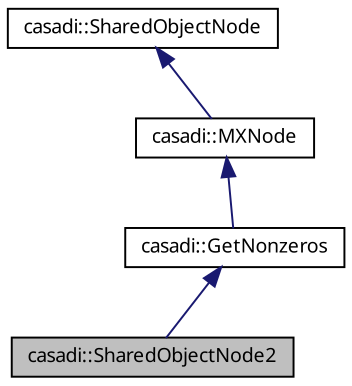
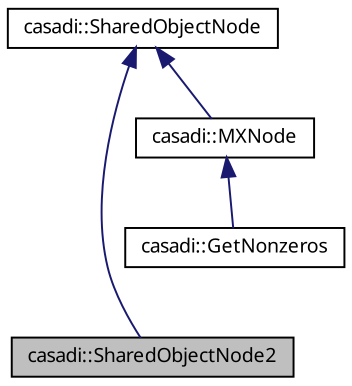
(188, 310) -> (102, 204)
